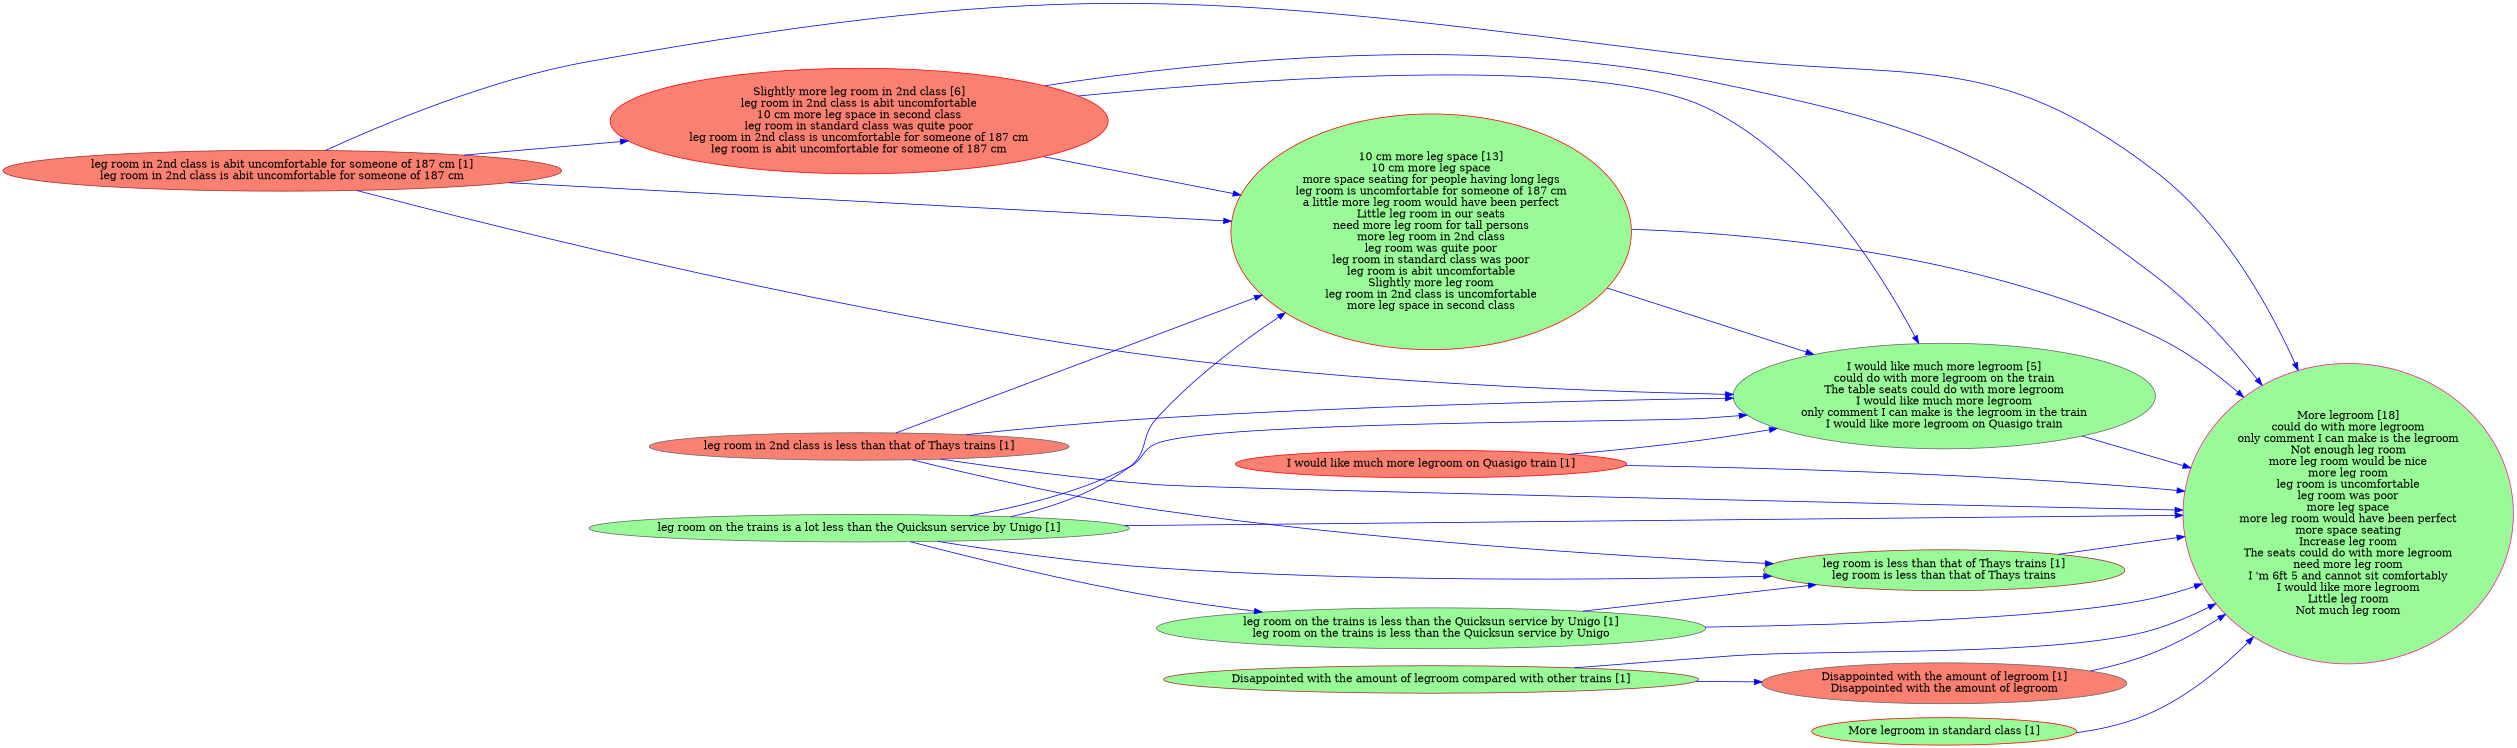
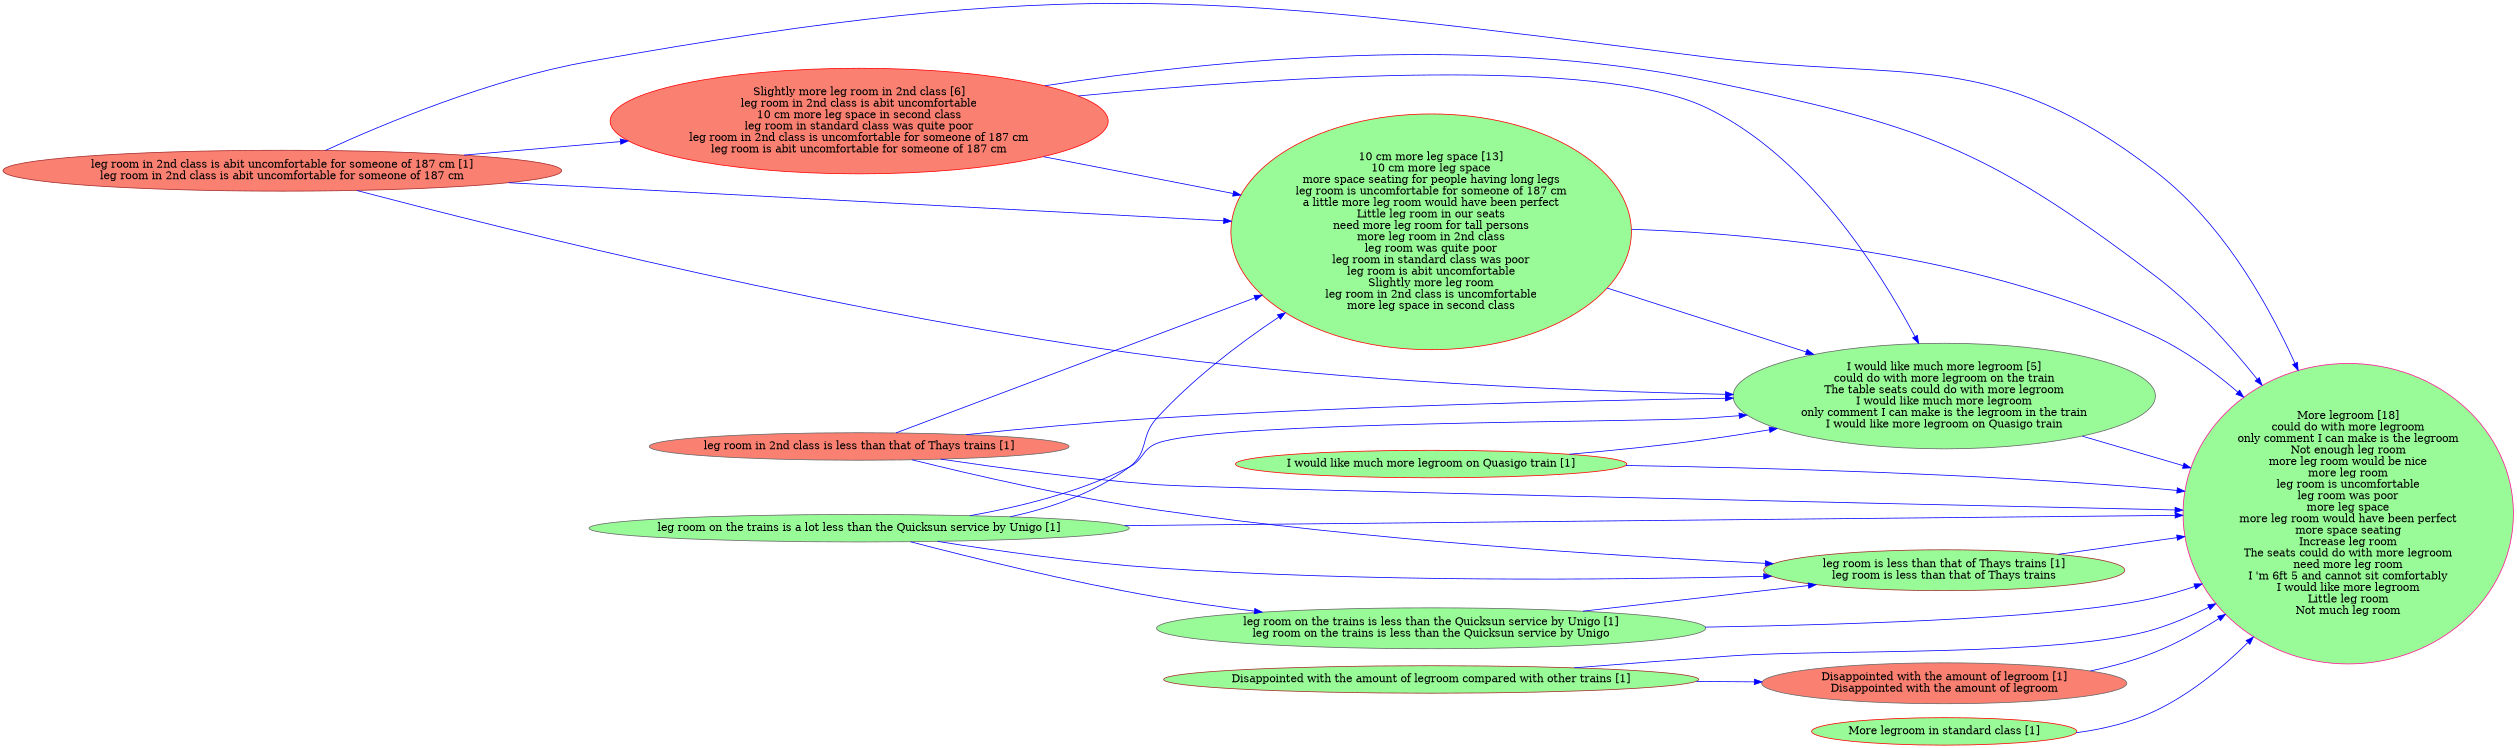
(1431, 464) -> (1431, 464)
